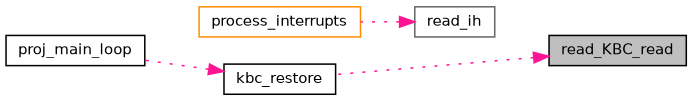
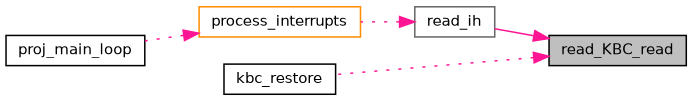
none -> (514, 32)
(177, 65) -> (164, 38)
